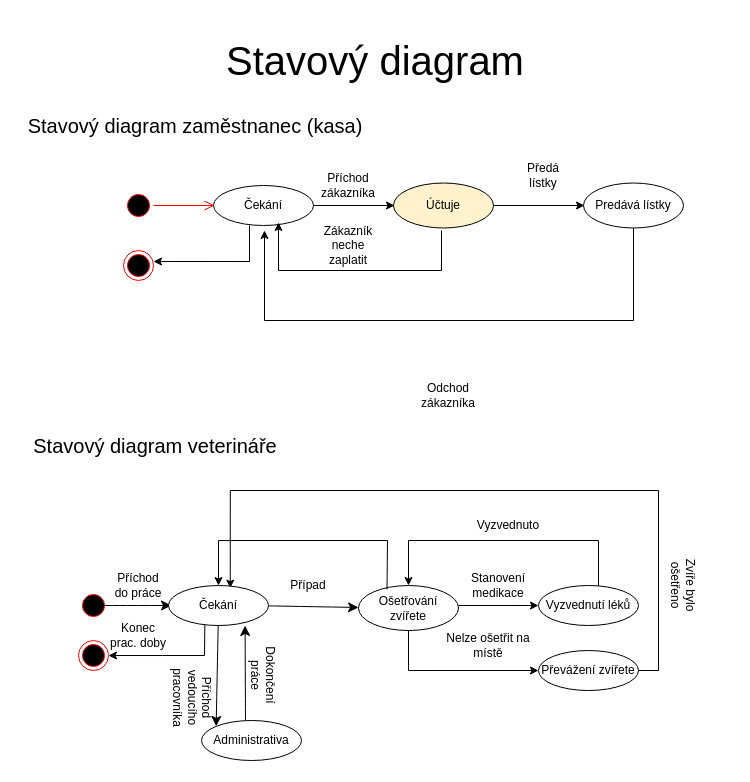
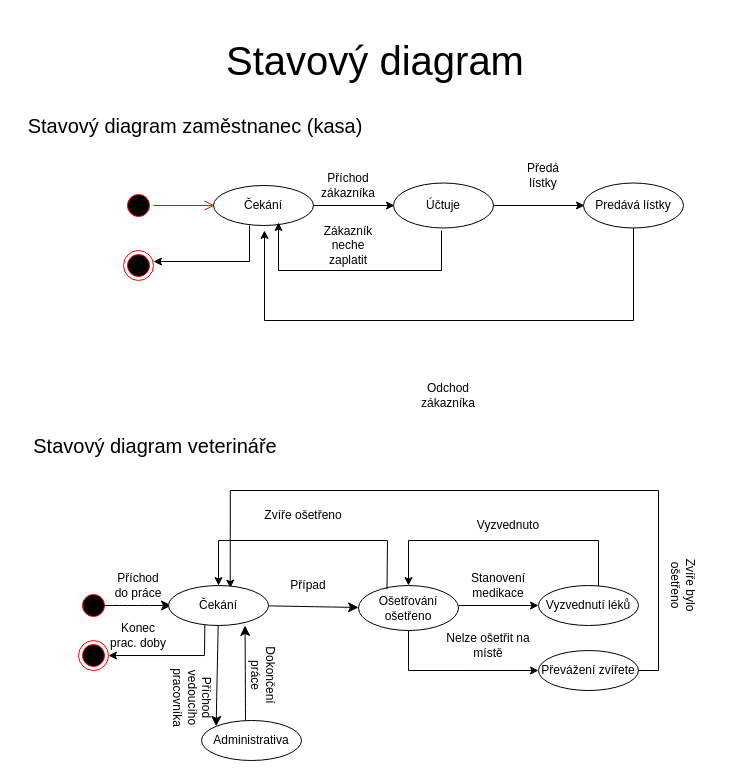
(444, 206) -> (444, 206)
none -> (304, 516)
(409, 609) -> (409, 609)
